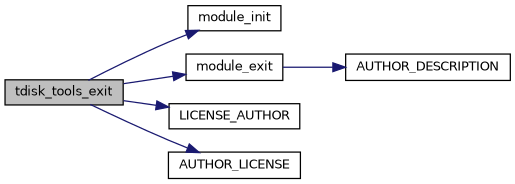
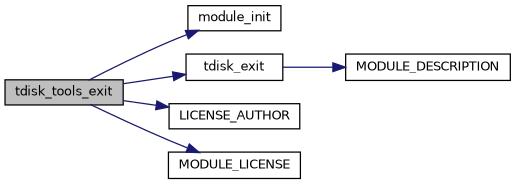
(234, 67) -> (234, 67)
(428, 67) -> (428, 67)
(234, 165) -> (234, 165)
